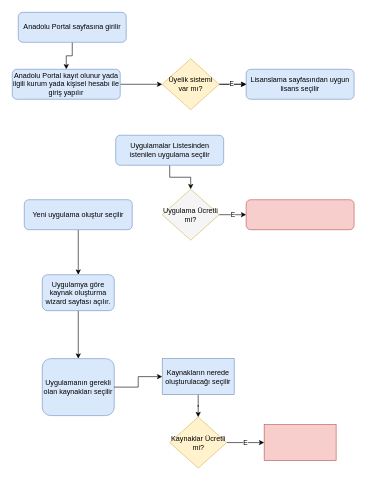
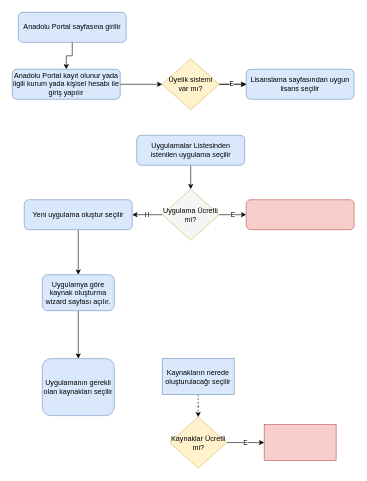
(170, 150) -> (191, 150)
none -> (143, 215)
(147, 377) -> none
(198, 405) -> (198, 405)
